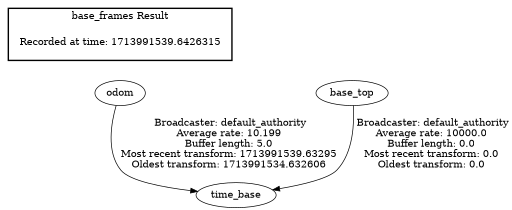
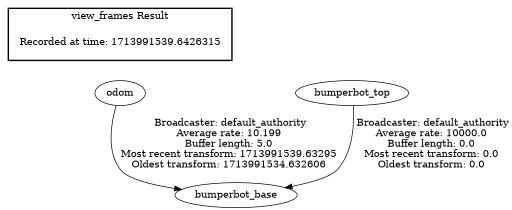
(120, 16) -> (120, 16)
(352, 93) -> (352, 93)
(236, 195) -> (236, 195)
